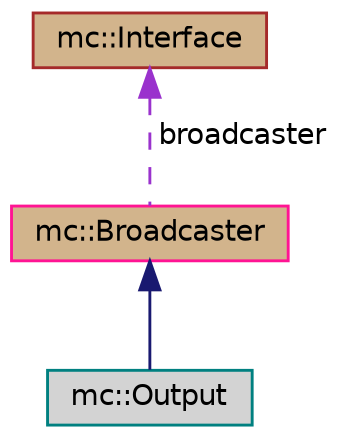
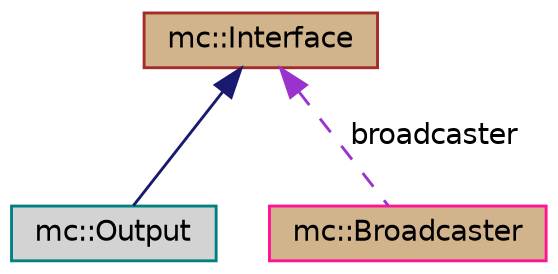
(150, 330) -> (178, 149)
